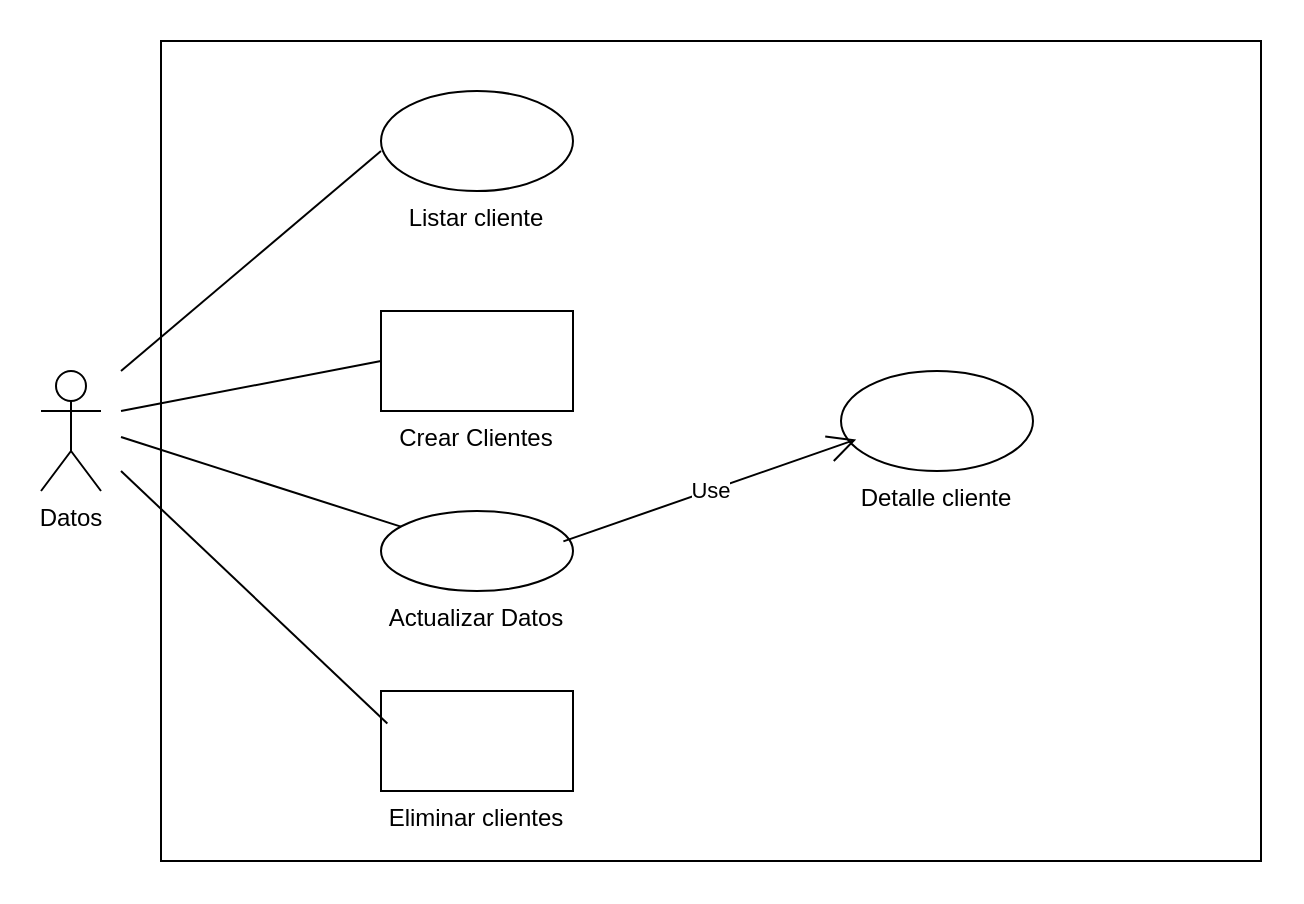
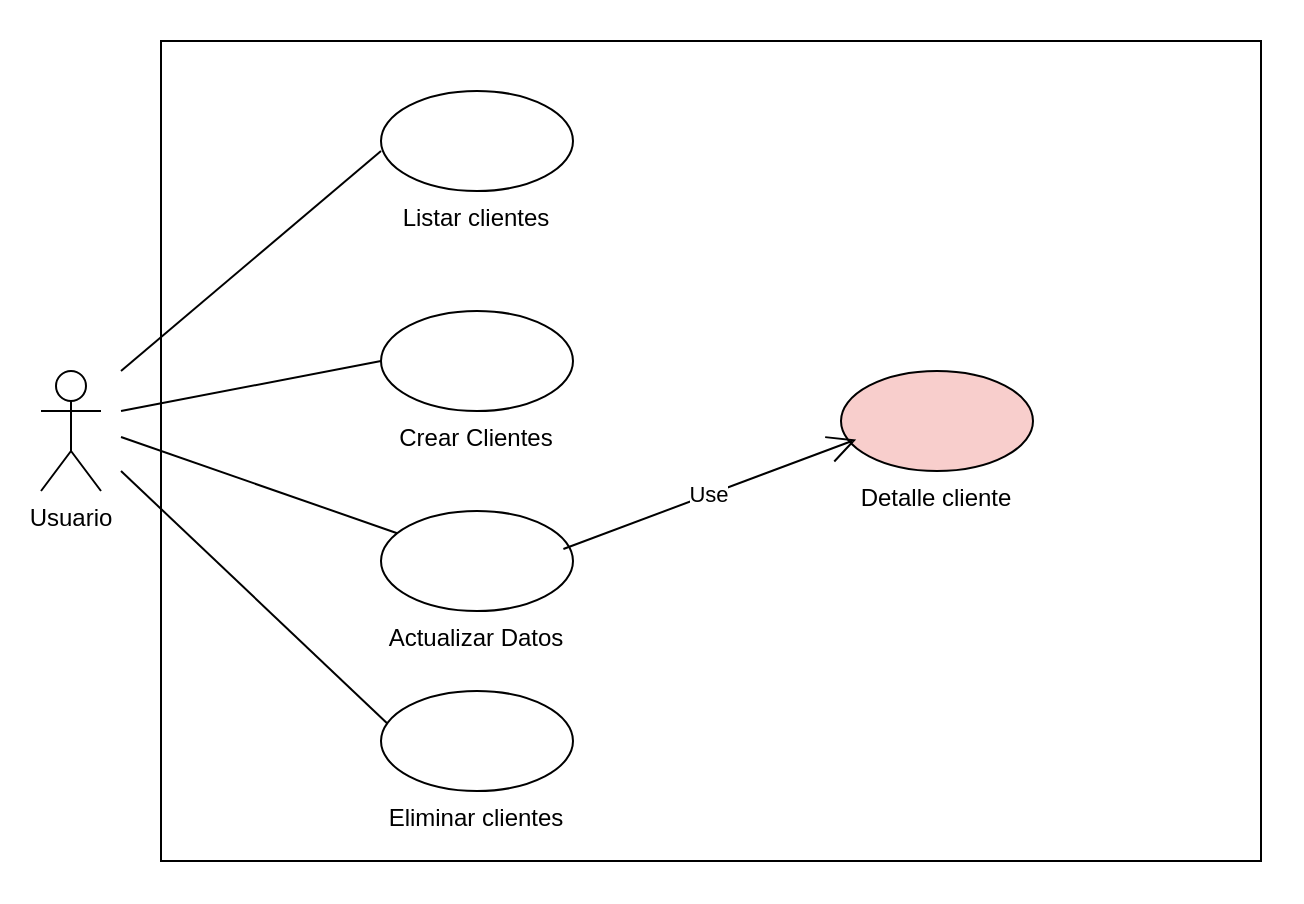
(477, 219) -> (477, 219)
(477, 361) -> (477, 361)
(937, 421) -> (937, 421)
(72, 519) -> (72, 519)
(477, 551) -> (477, 561)
(477, 741) -> (477, 741)
